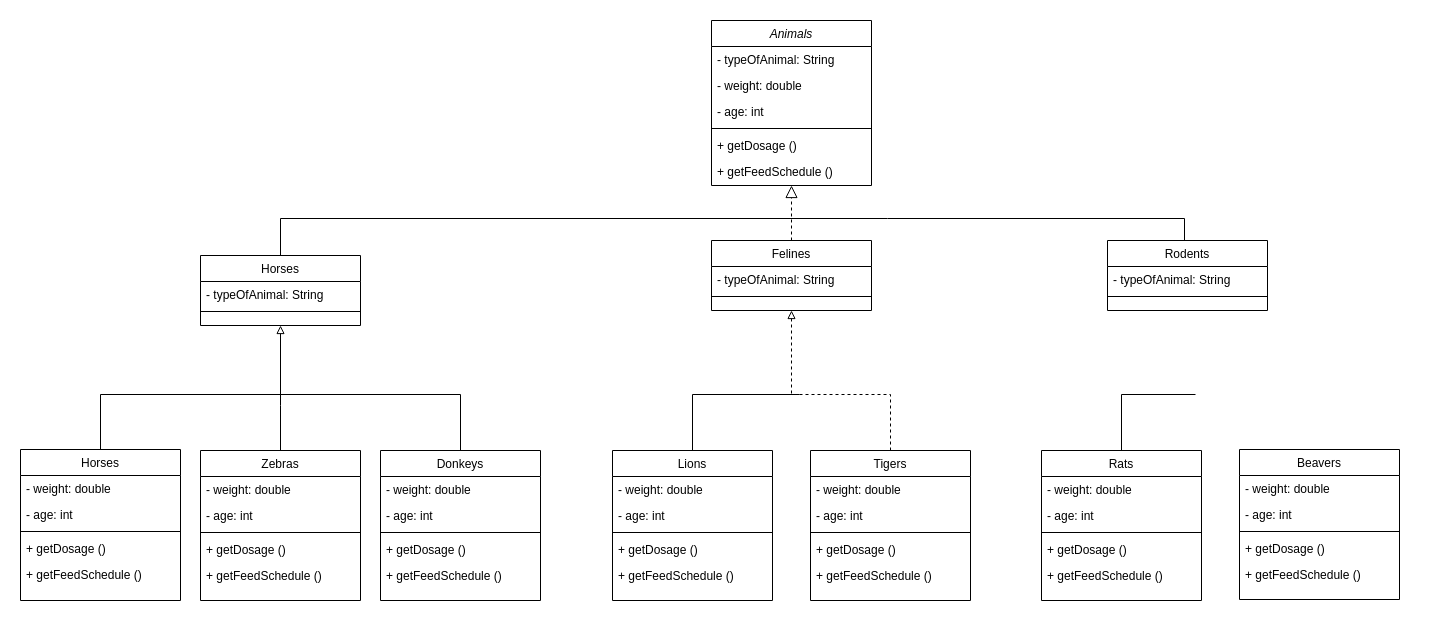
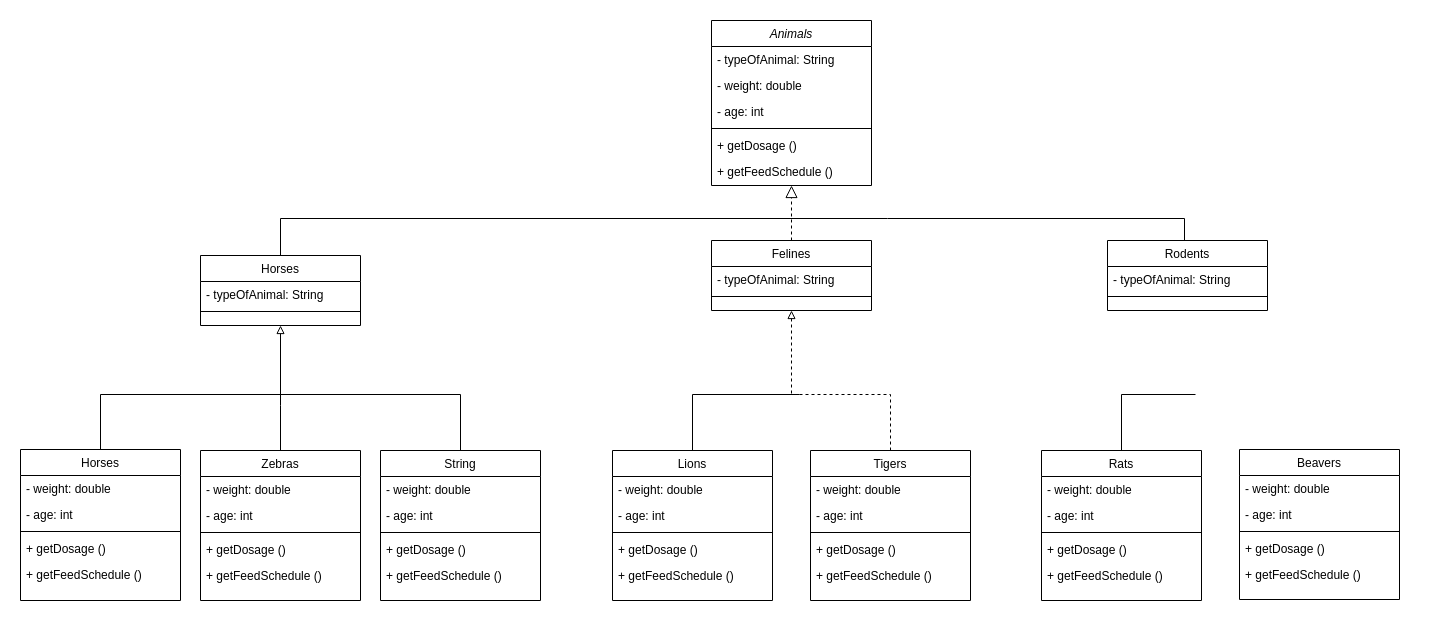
(460, 464) -> (460, 464)
